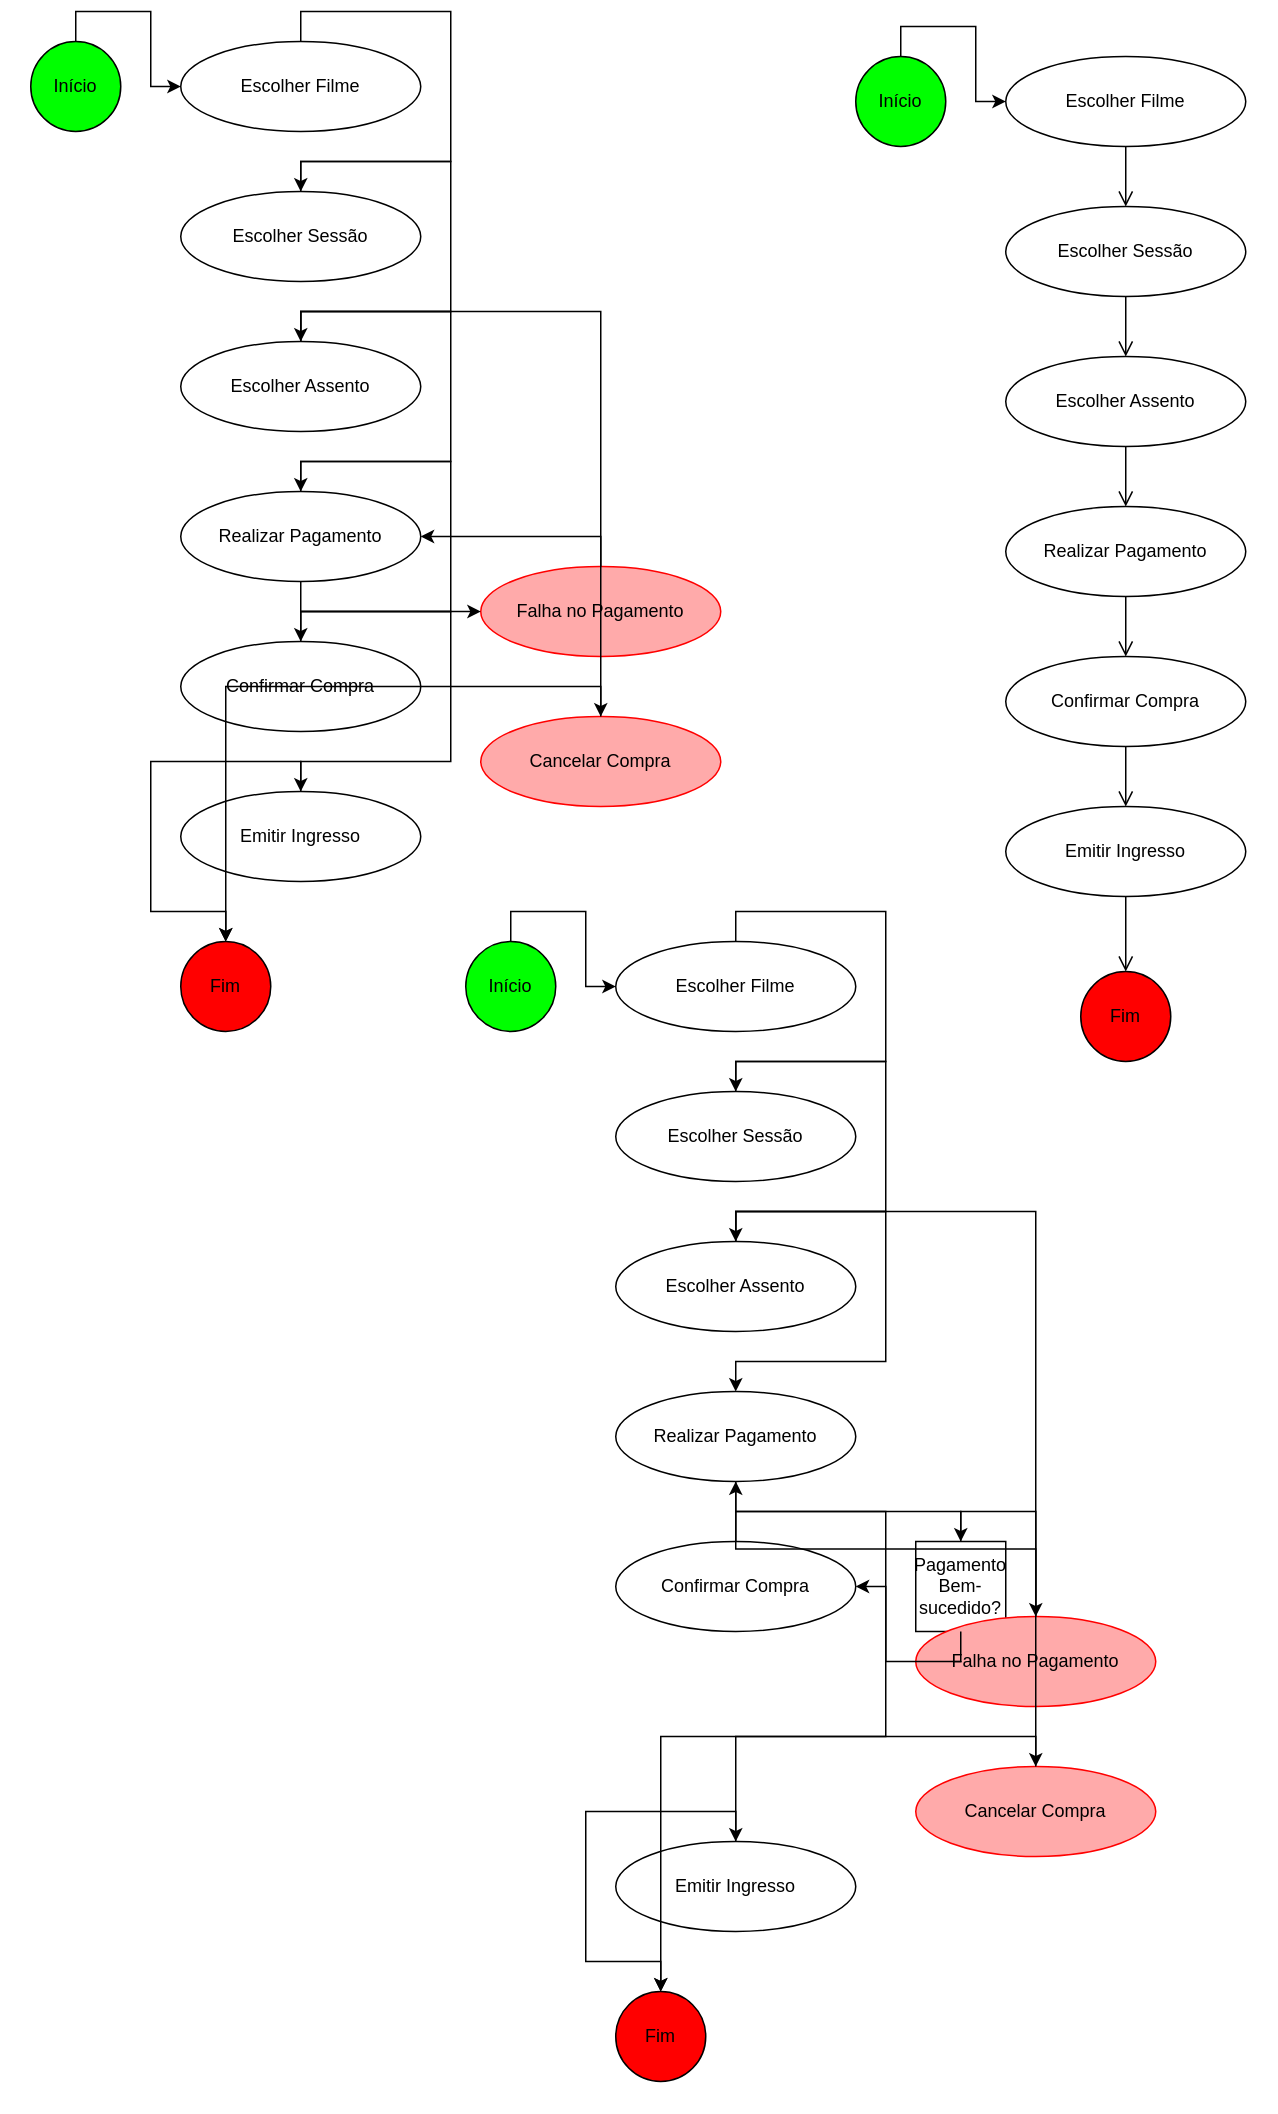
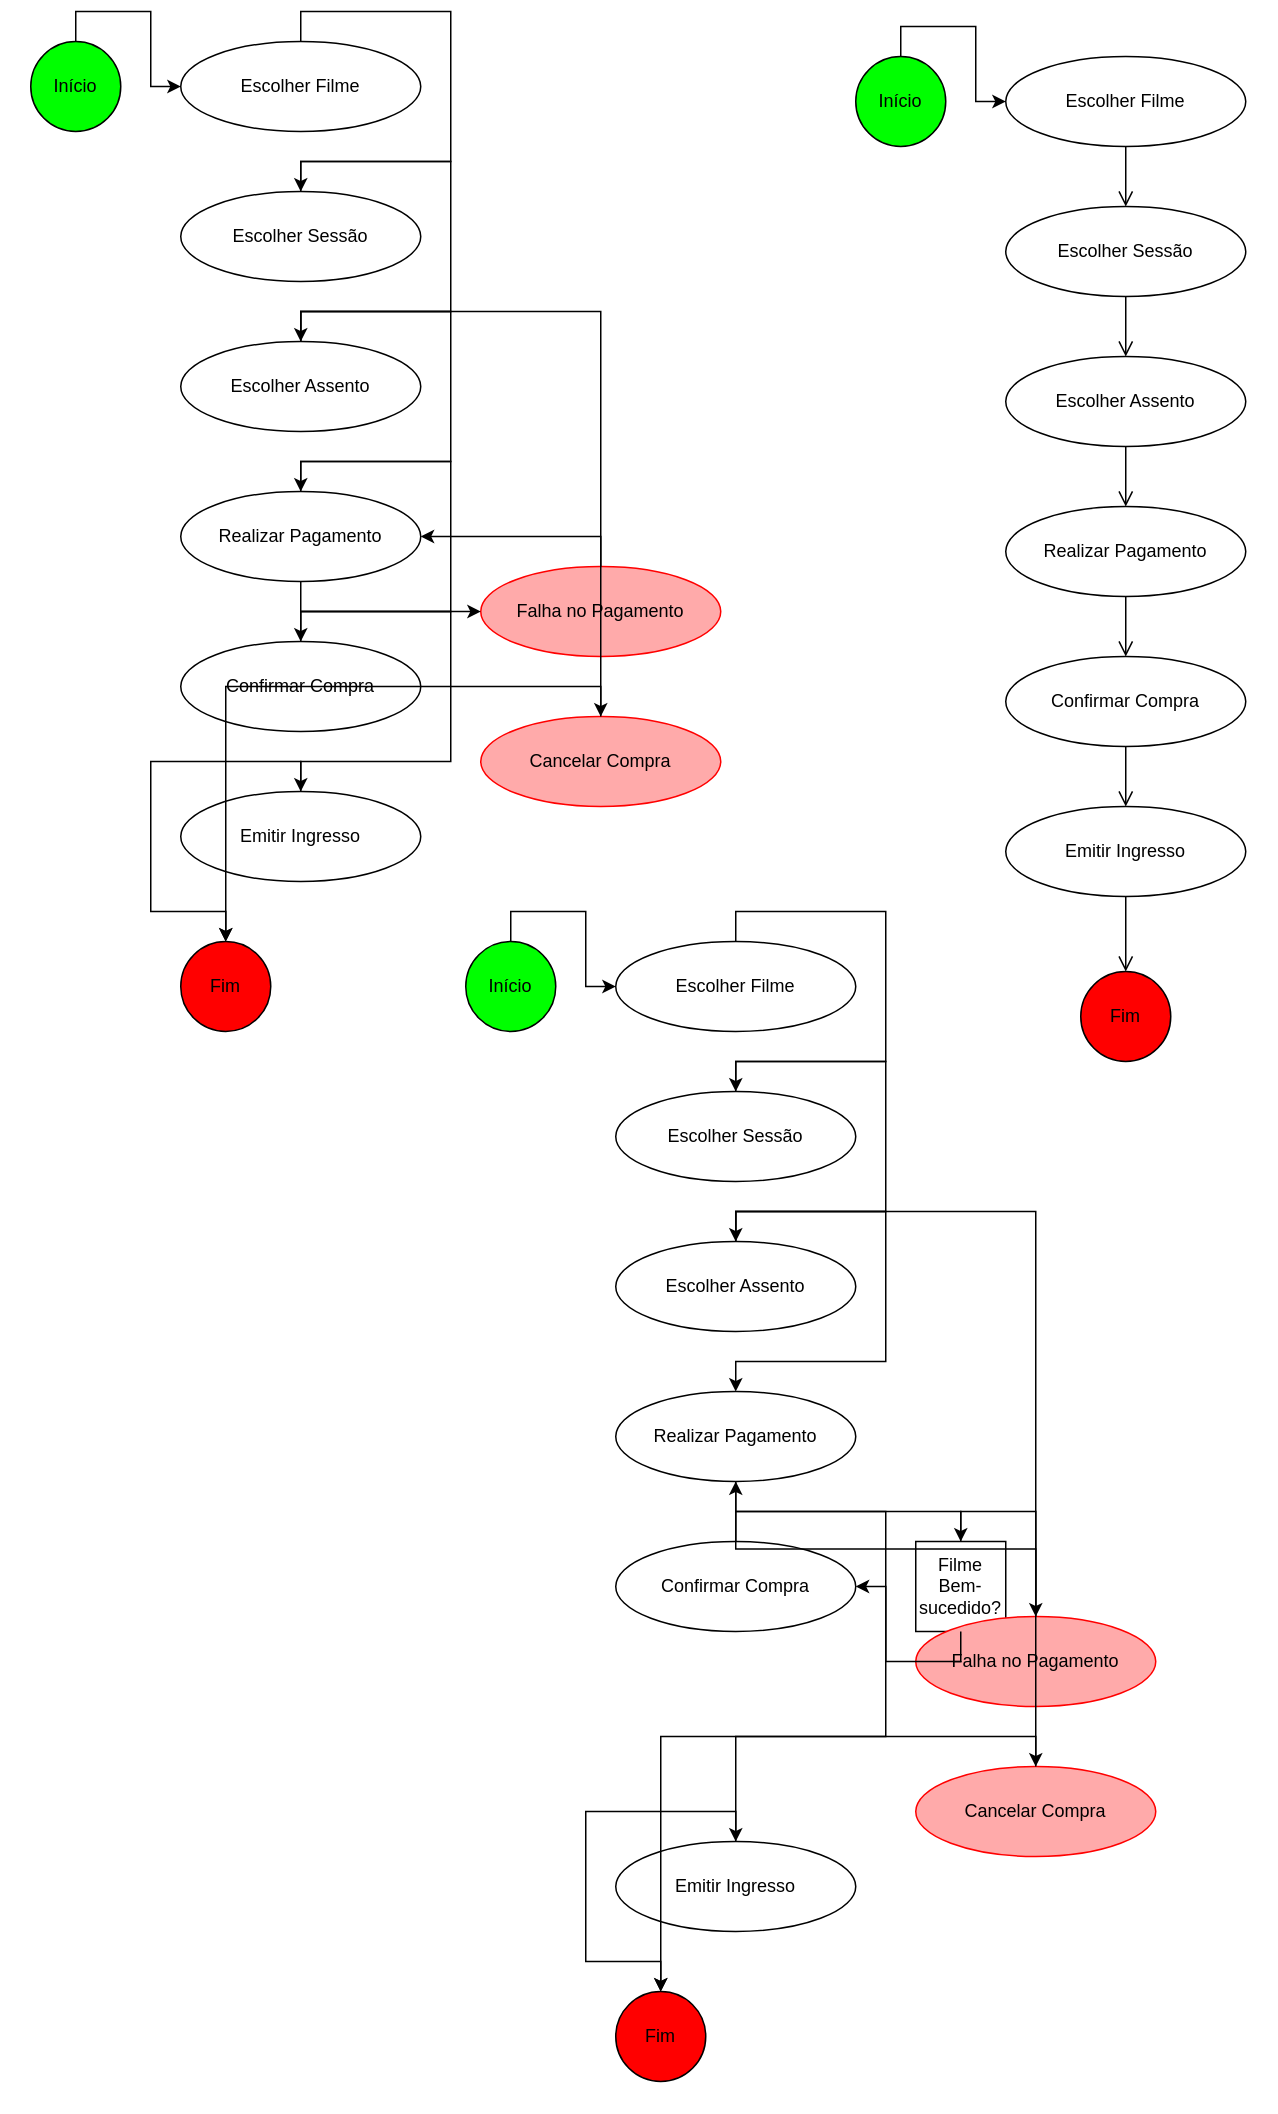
(961, 1586) -> (961, 1586)
